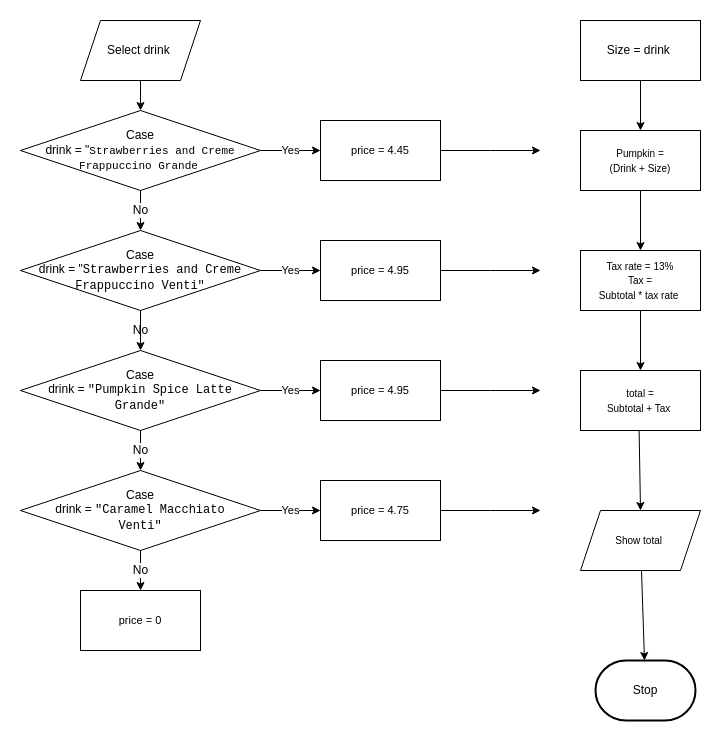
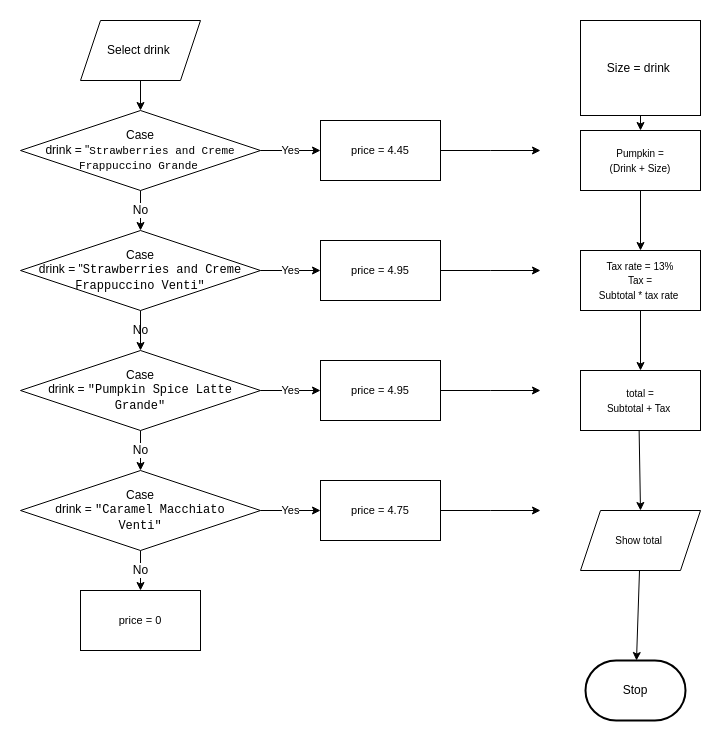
(641, 51) -> (641, 68)
(646, 691) -> (636, 691)
